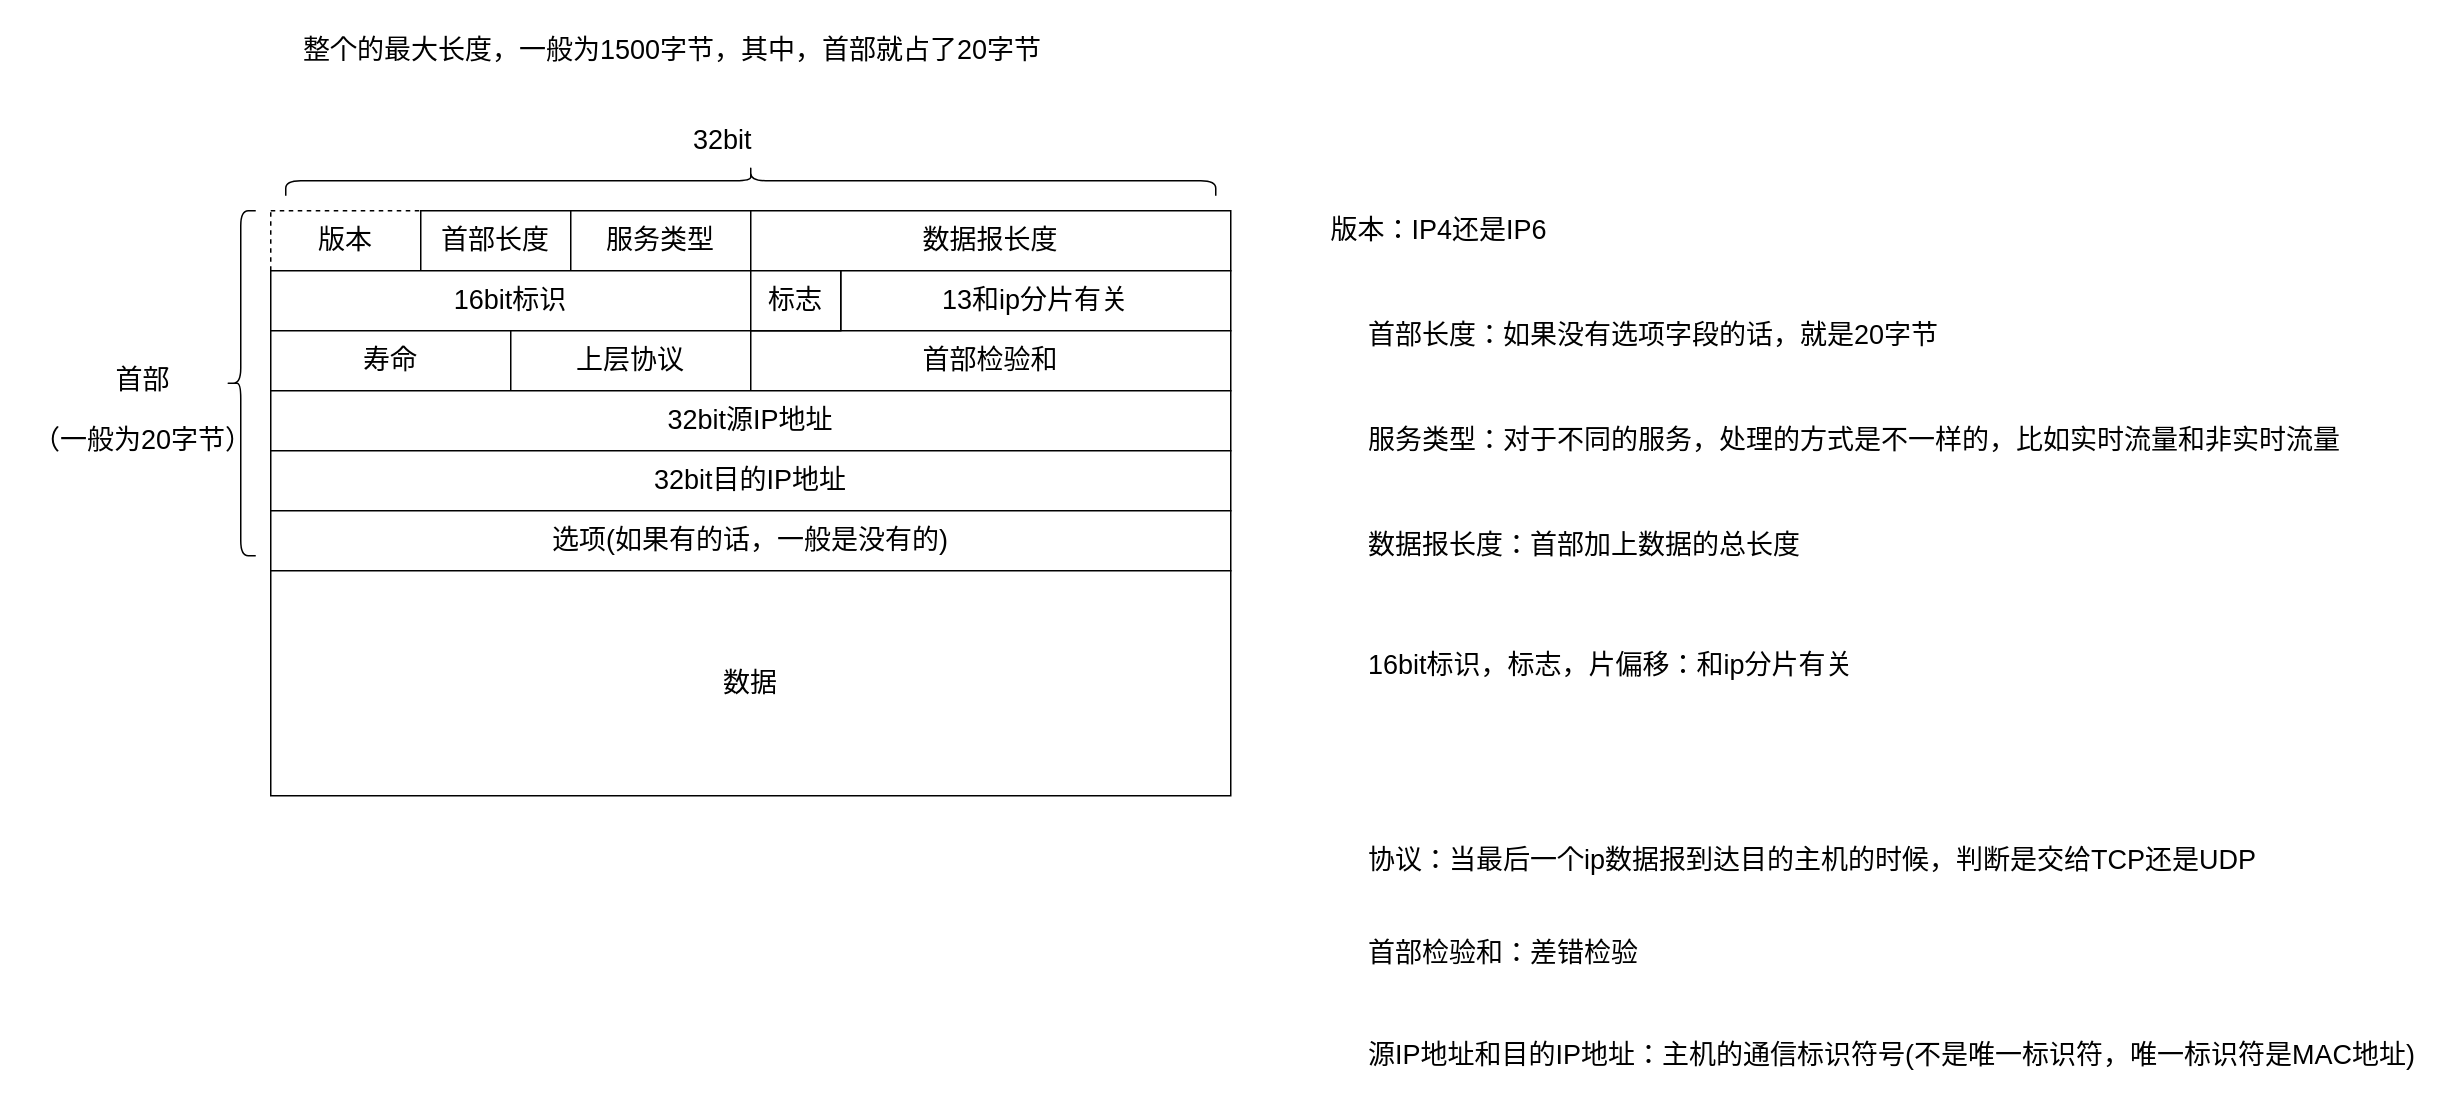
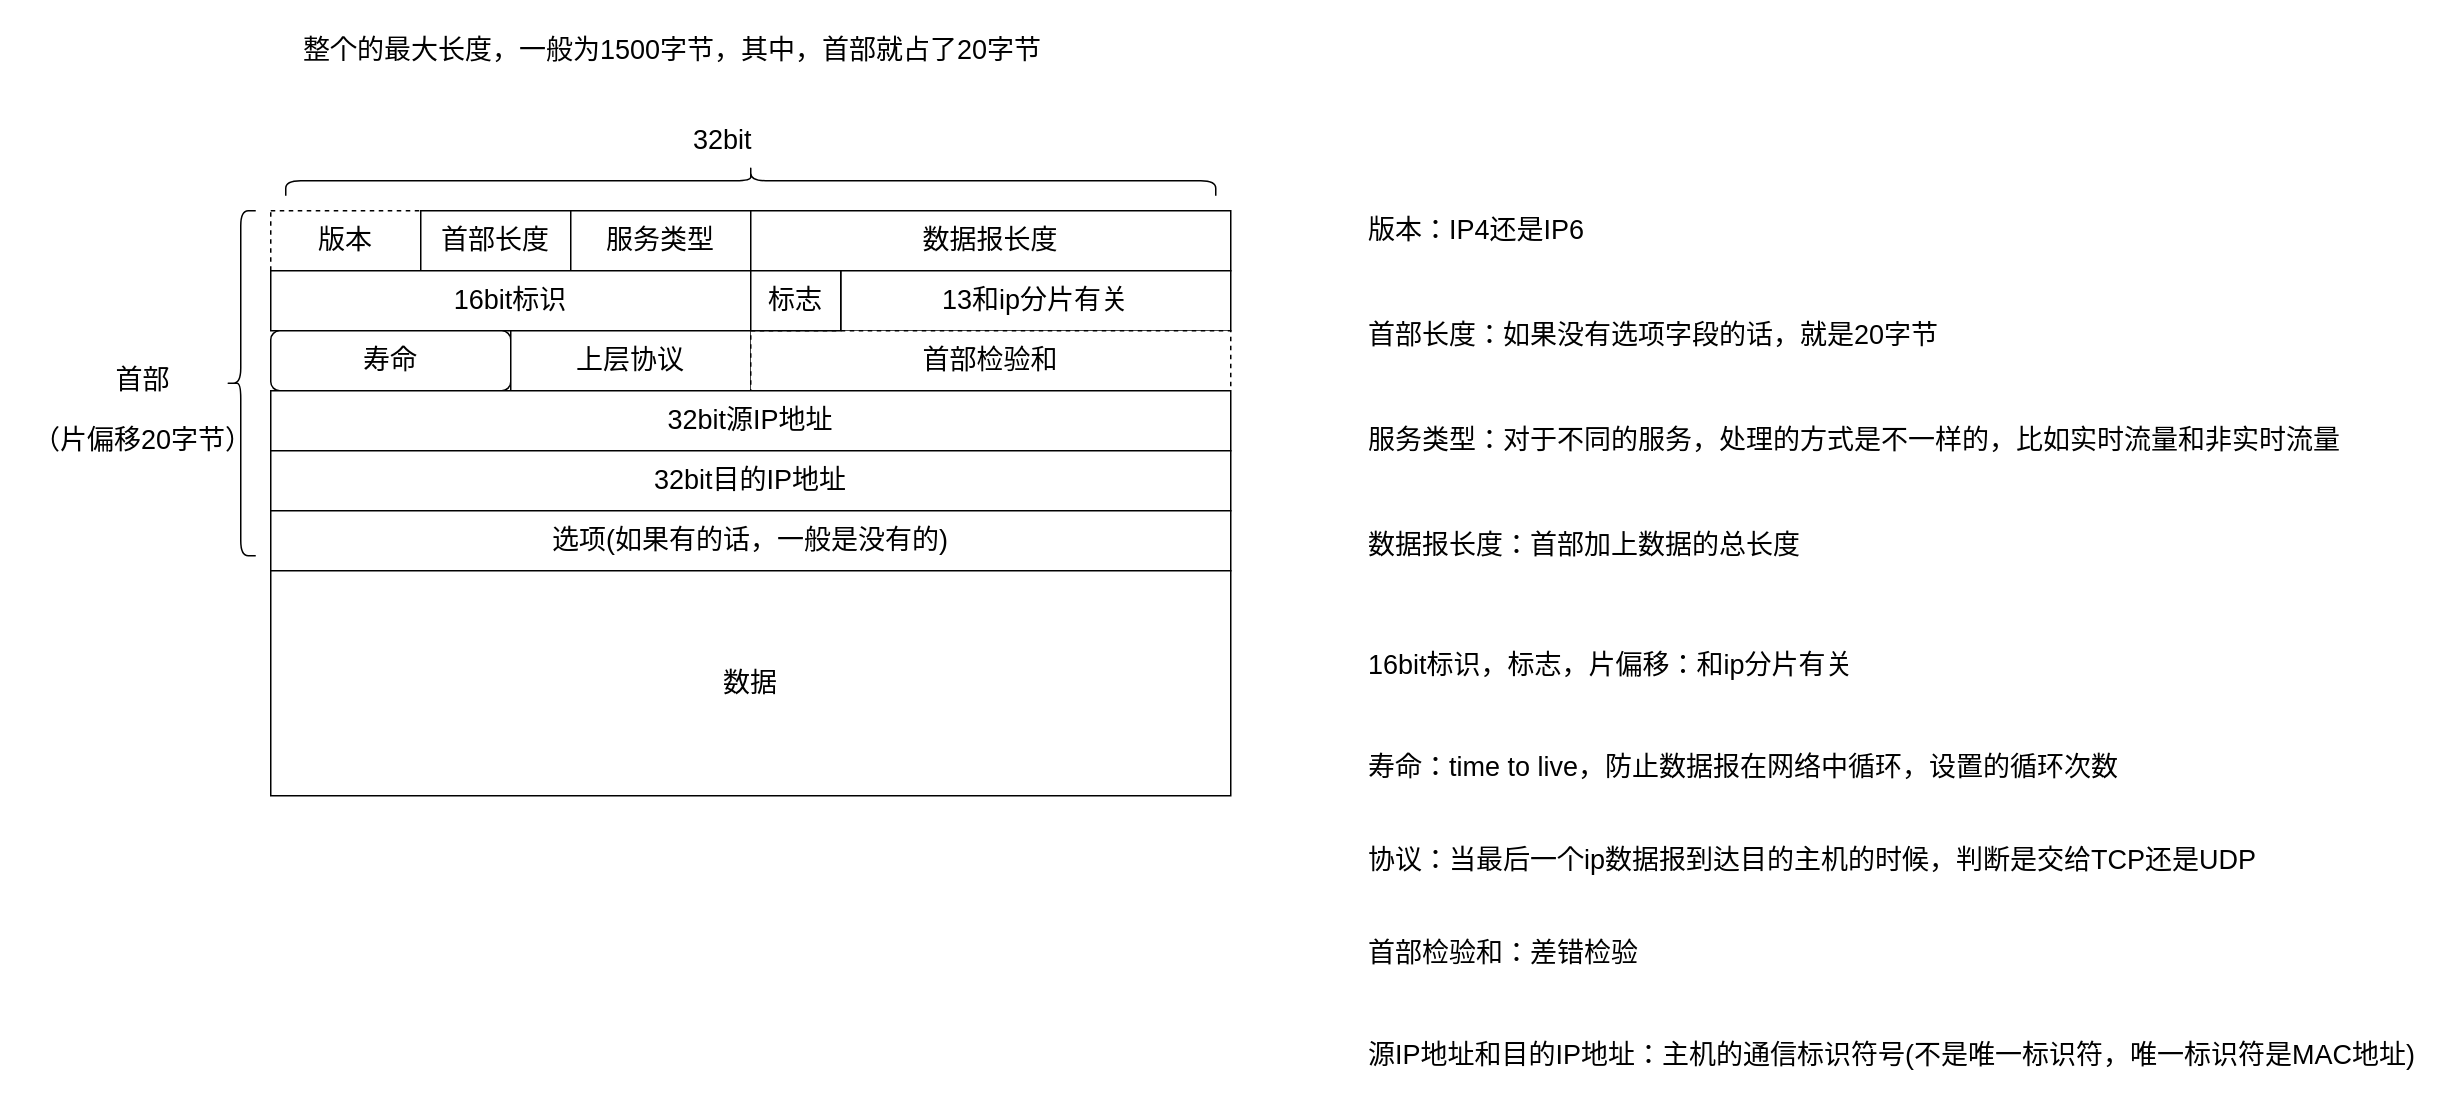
(1448, 226) -> (1486, 226)
(391, 361) -> (391, 361)
(991, 361) -> (991, 361)
(143, 441) -> (143, 441)
none -> (1756, 763)
